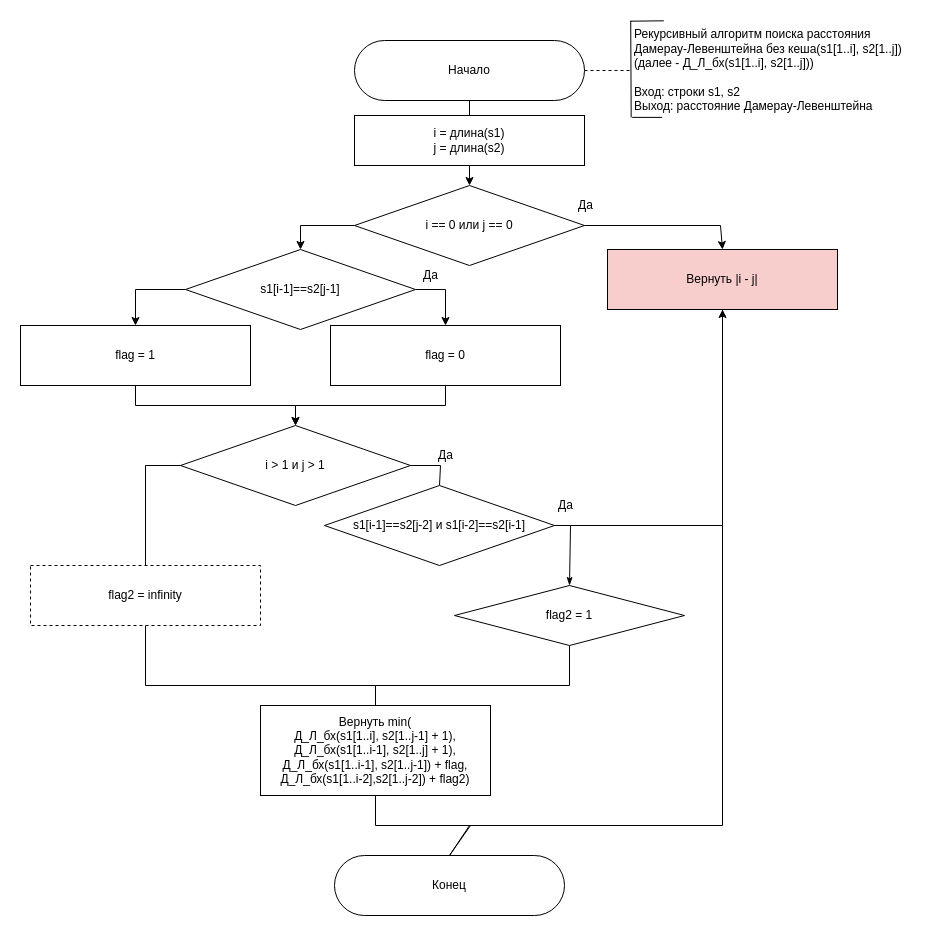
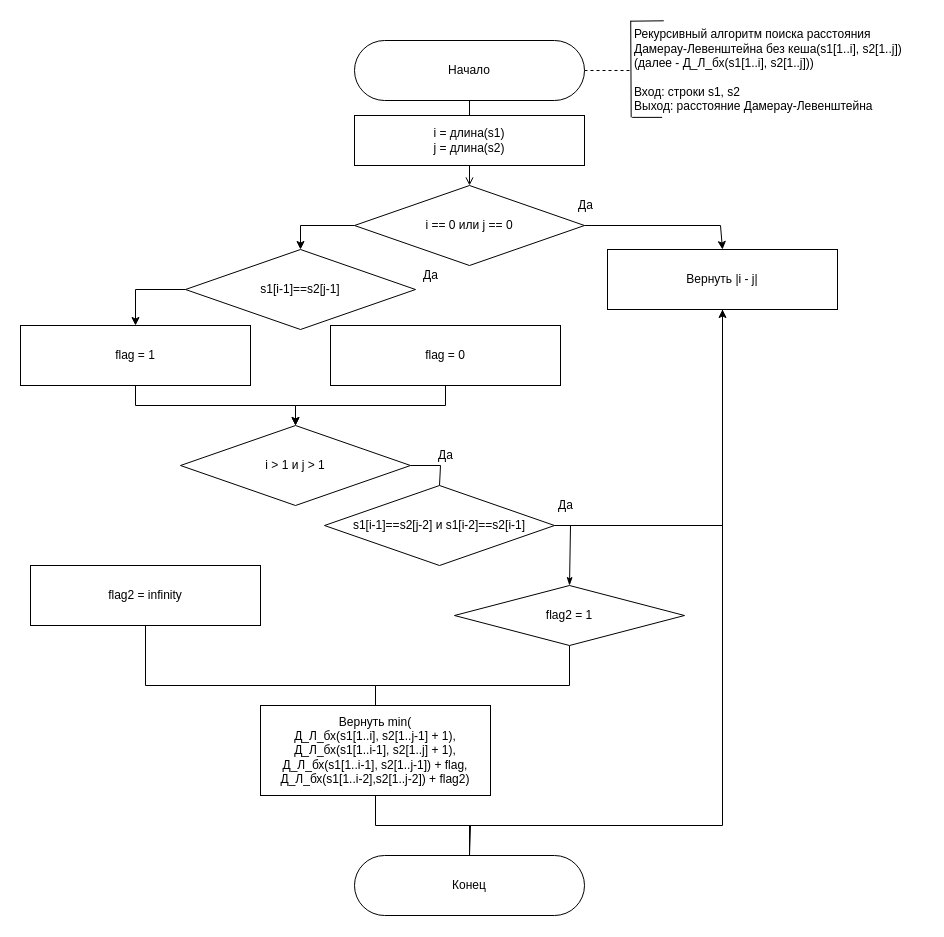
(470, 177) -> (470, 178)
(723, 280) -> (723, 280)
(445, 290) -> none
(146, 498) -> none
(146, 596) -> (146, 596)
(450, 886) -> (470, 886)
